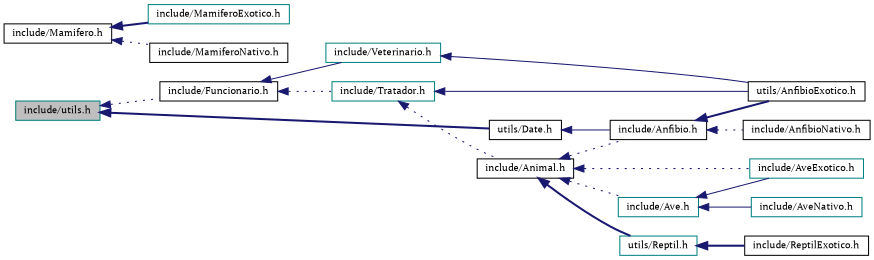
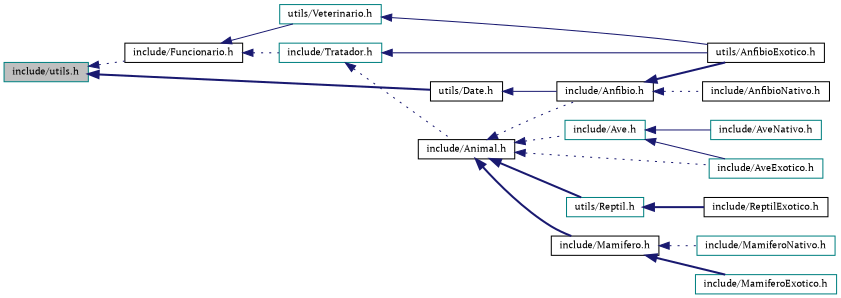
(219, 53) -> (766, 246)
(383, 53) -> (330, 14)
none -> (523, 206)
